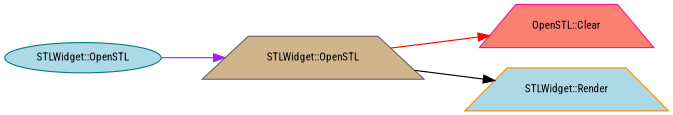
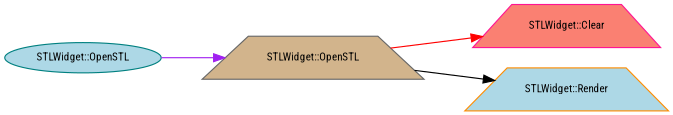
(567, 26) -> (567, 26)
